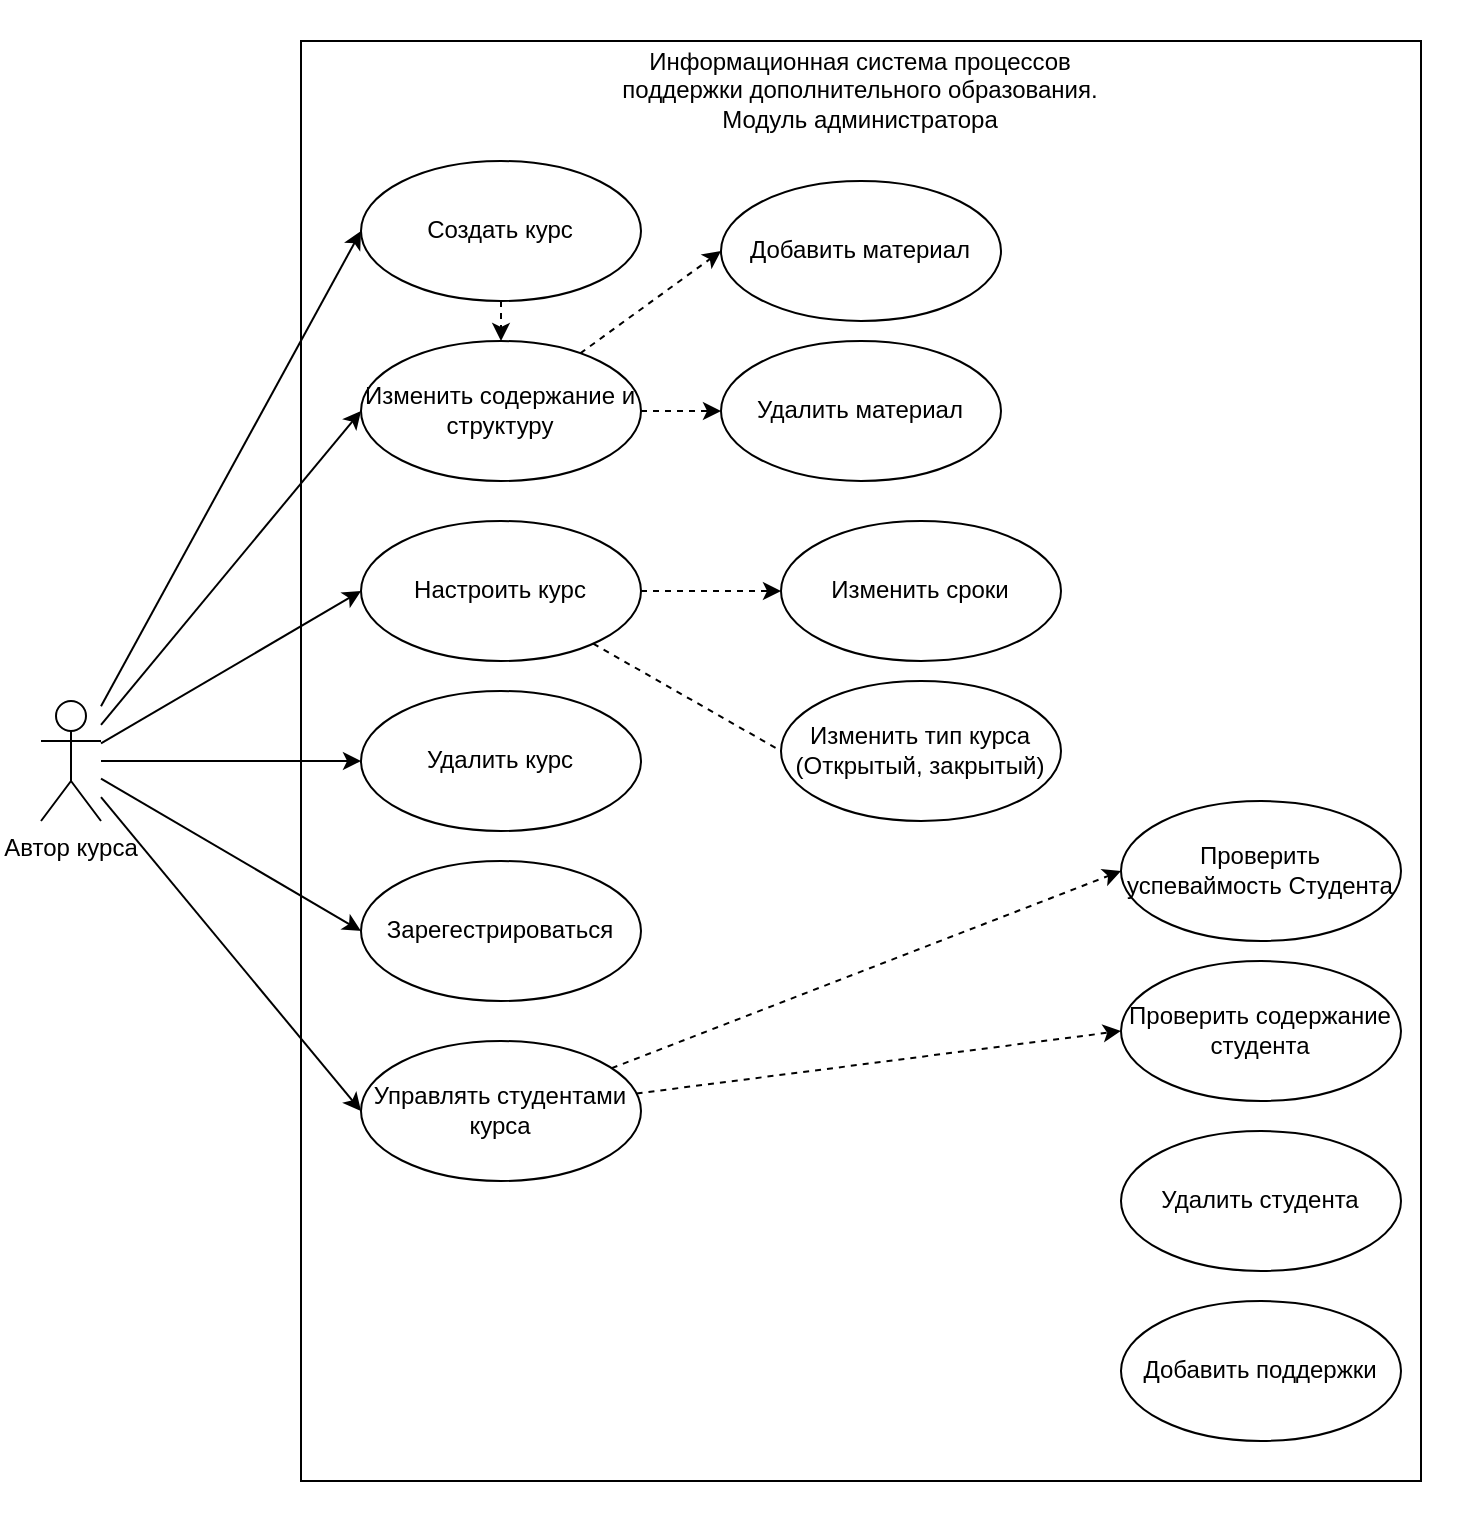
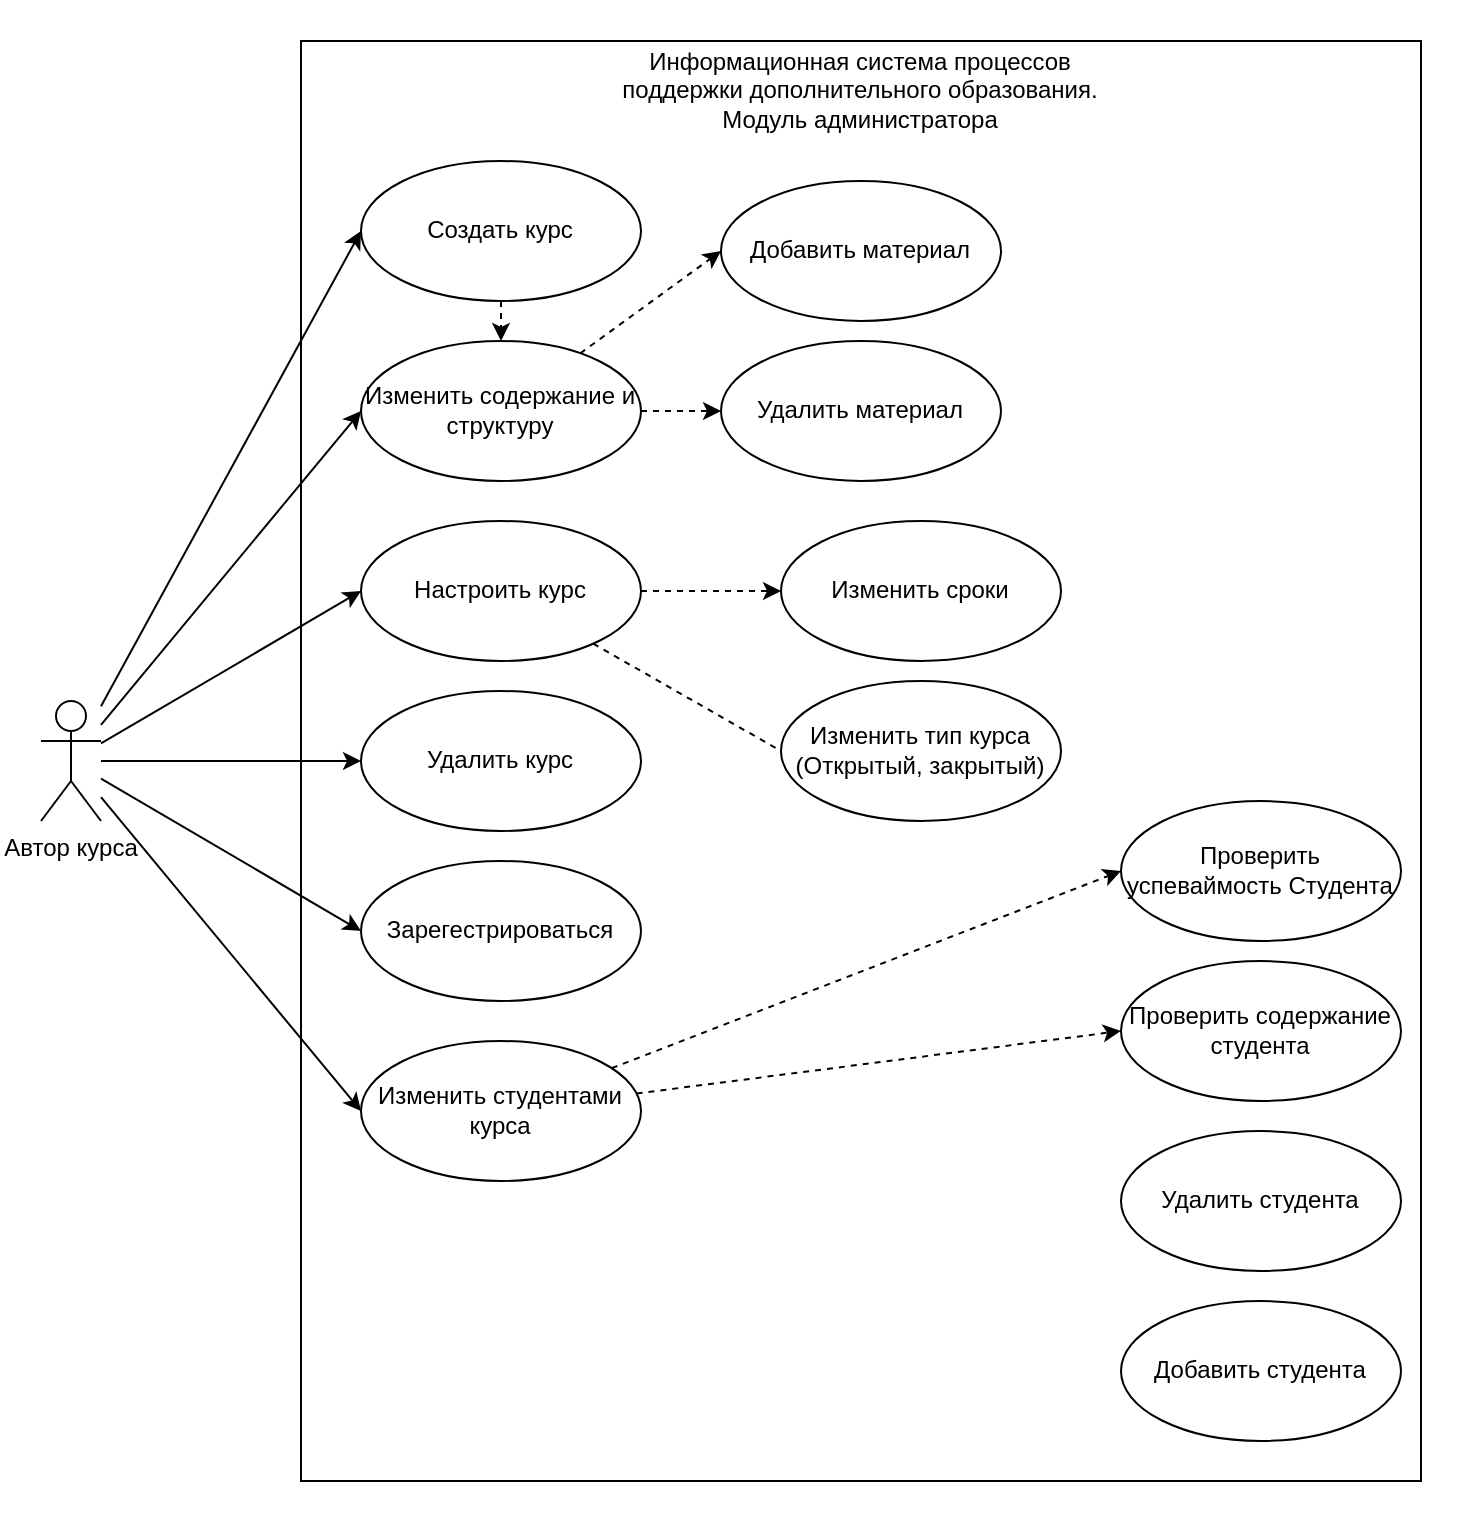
(501, 1111) -> (501, 1111)
(1261, 1371) -> (1261, 1371)
